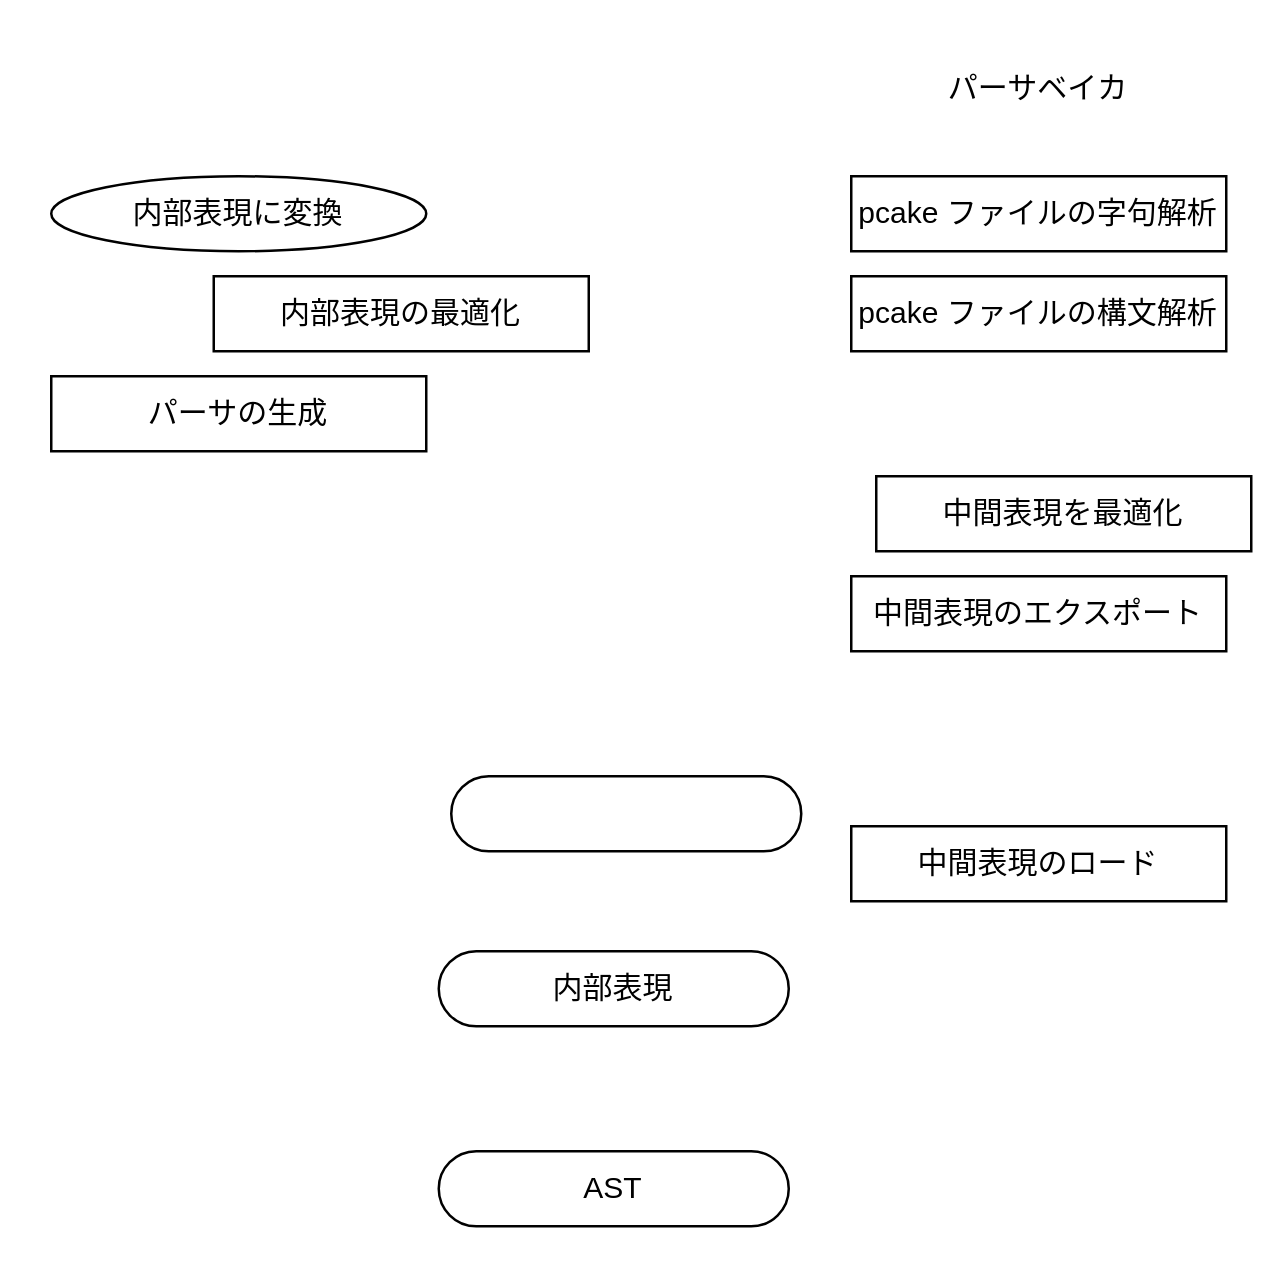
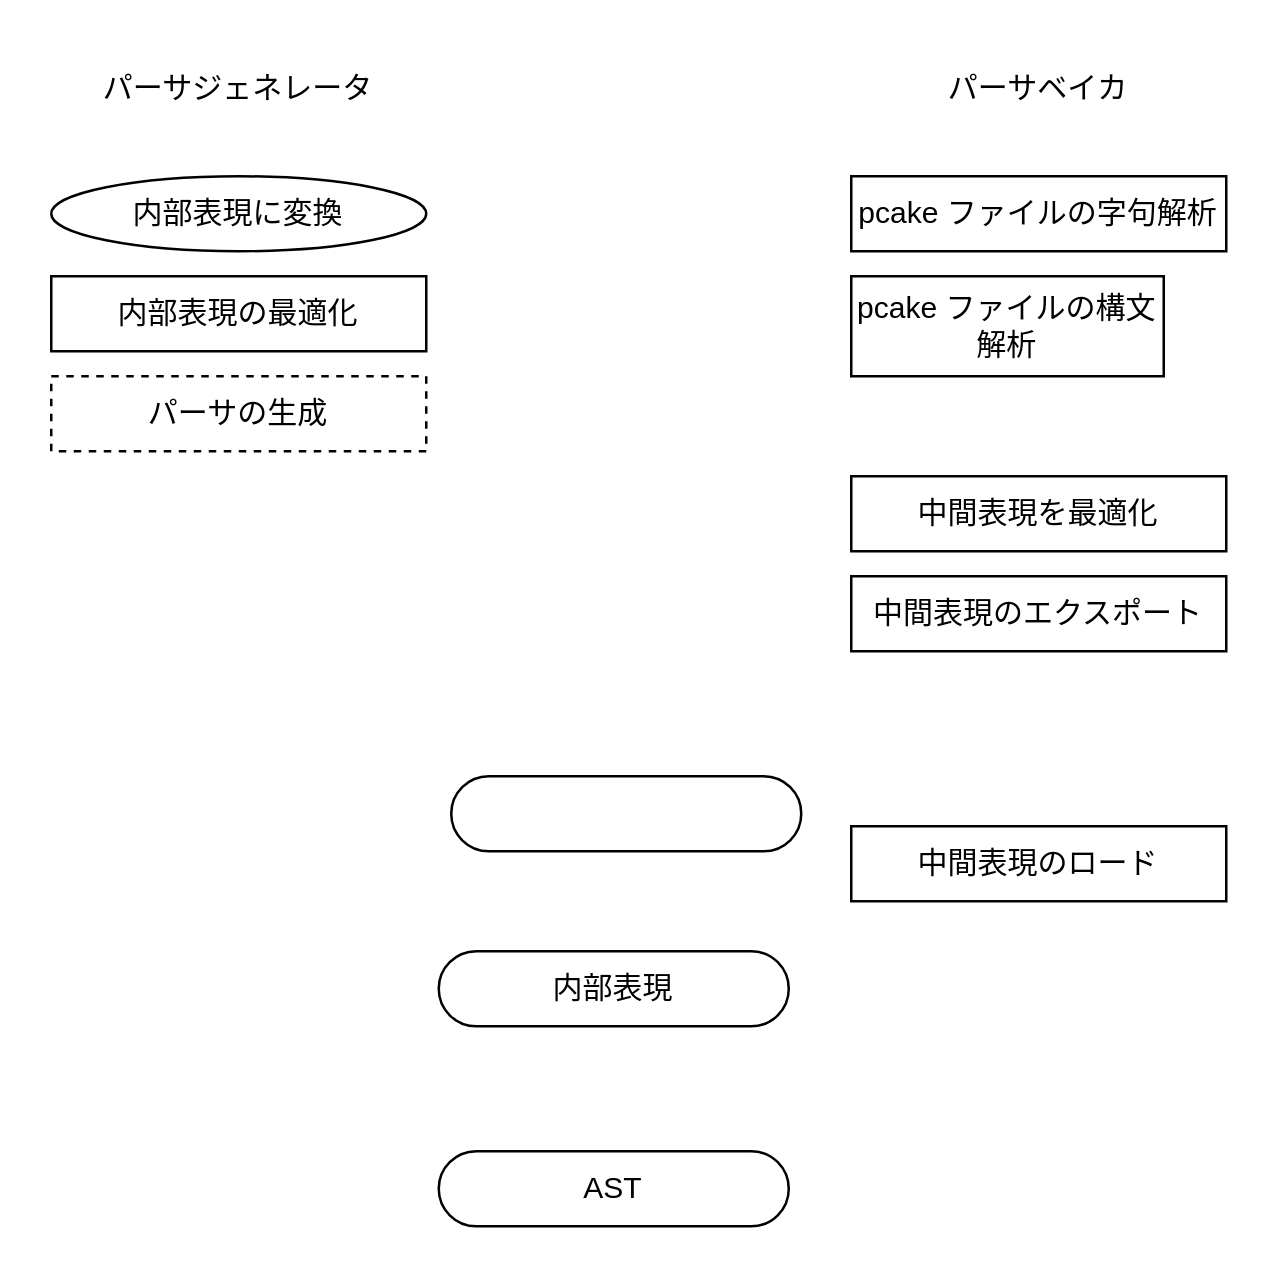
none -> (239, 89)
(401, 314) -> (239, 314)
(1039, 314) -> (1008, 326)
(239, 414) -> (239, 414)
(1064, 514) -> (1039, 514)
